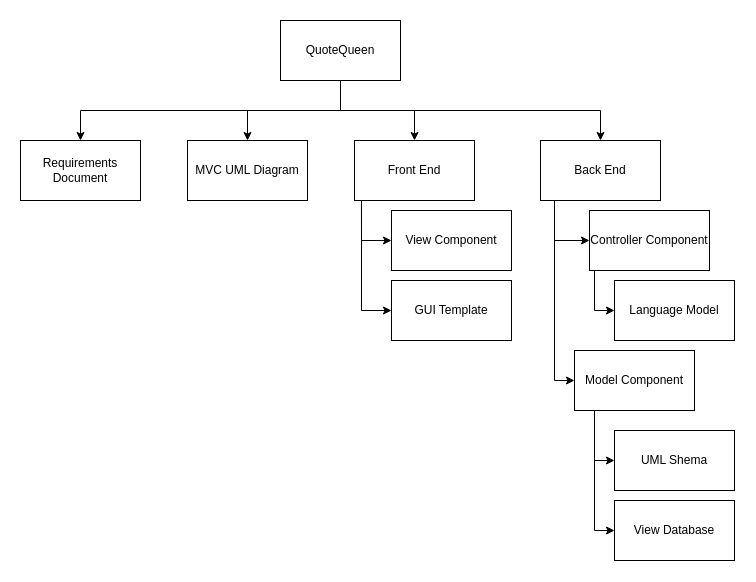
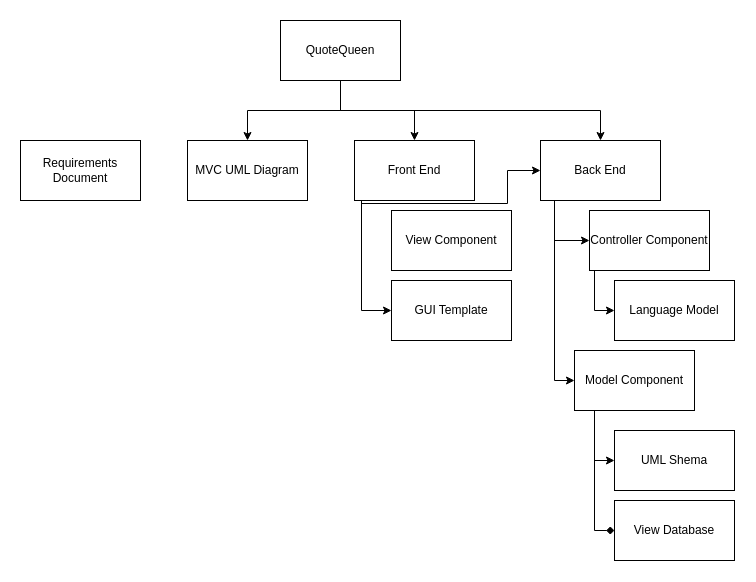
(152, 111) -> none
(374, 241) -> (464, 204)
(606, 531) -> (606, 531)
